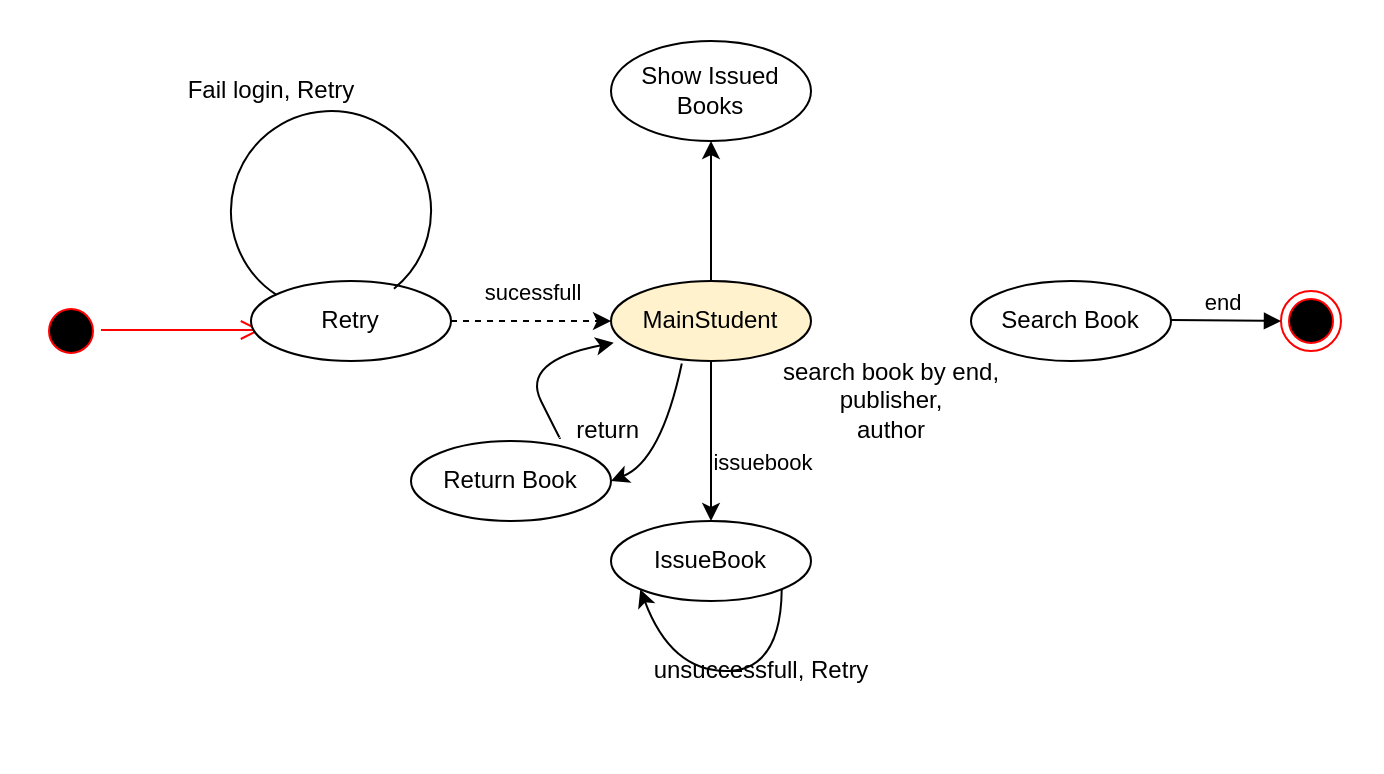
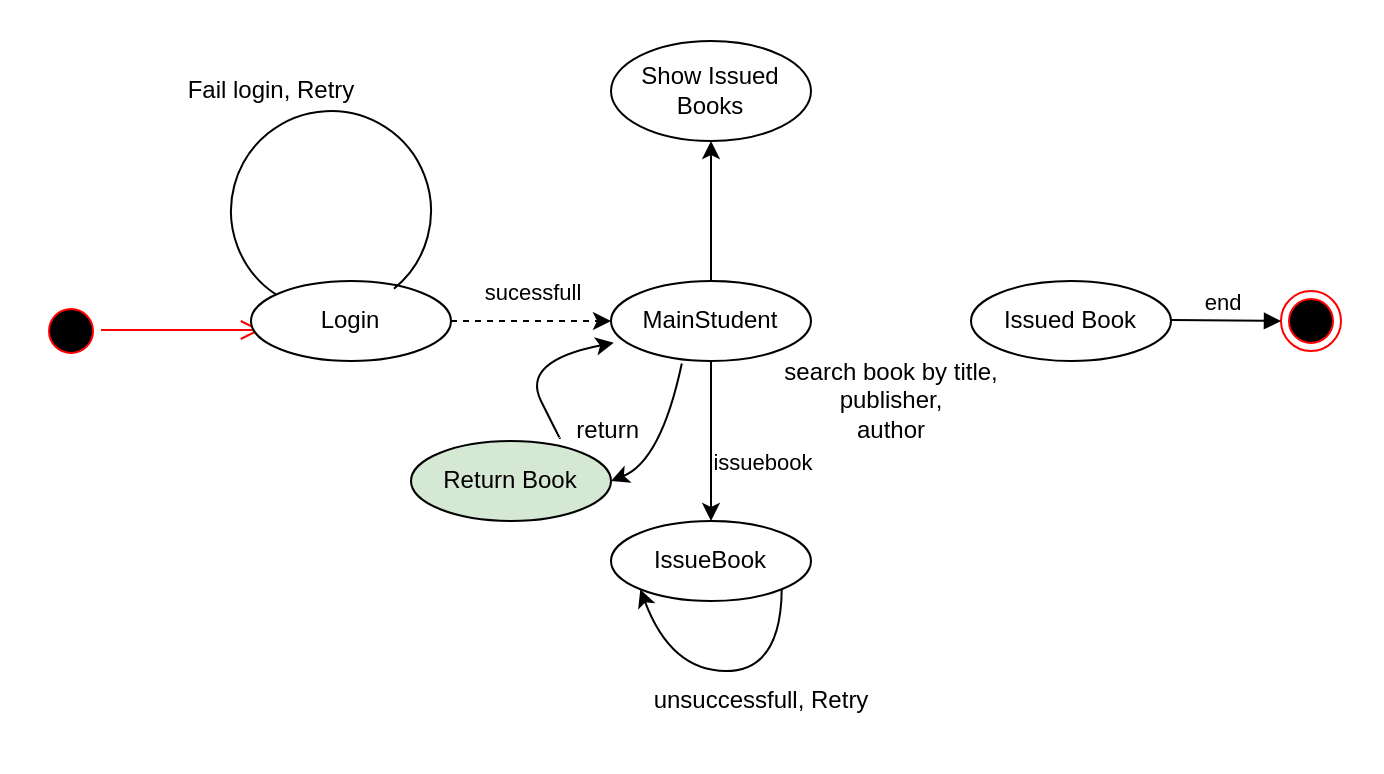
(351, 321) -> (351, 321)
(711, 321) -> (711, 321)
(1071, 321) -> (1071, 321)
(892, 401) -> (892, 401)
(511, 481) -> (511, 481)
(761, 671) -> (761, 701)
